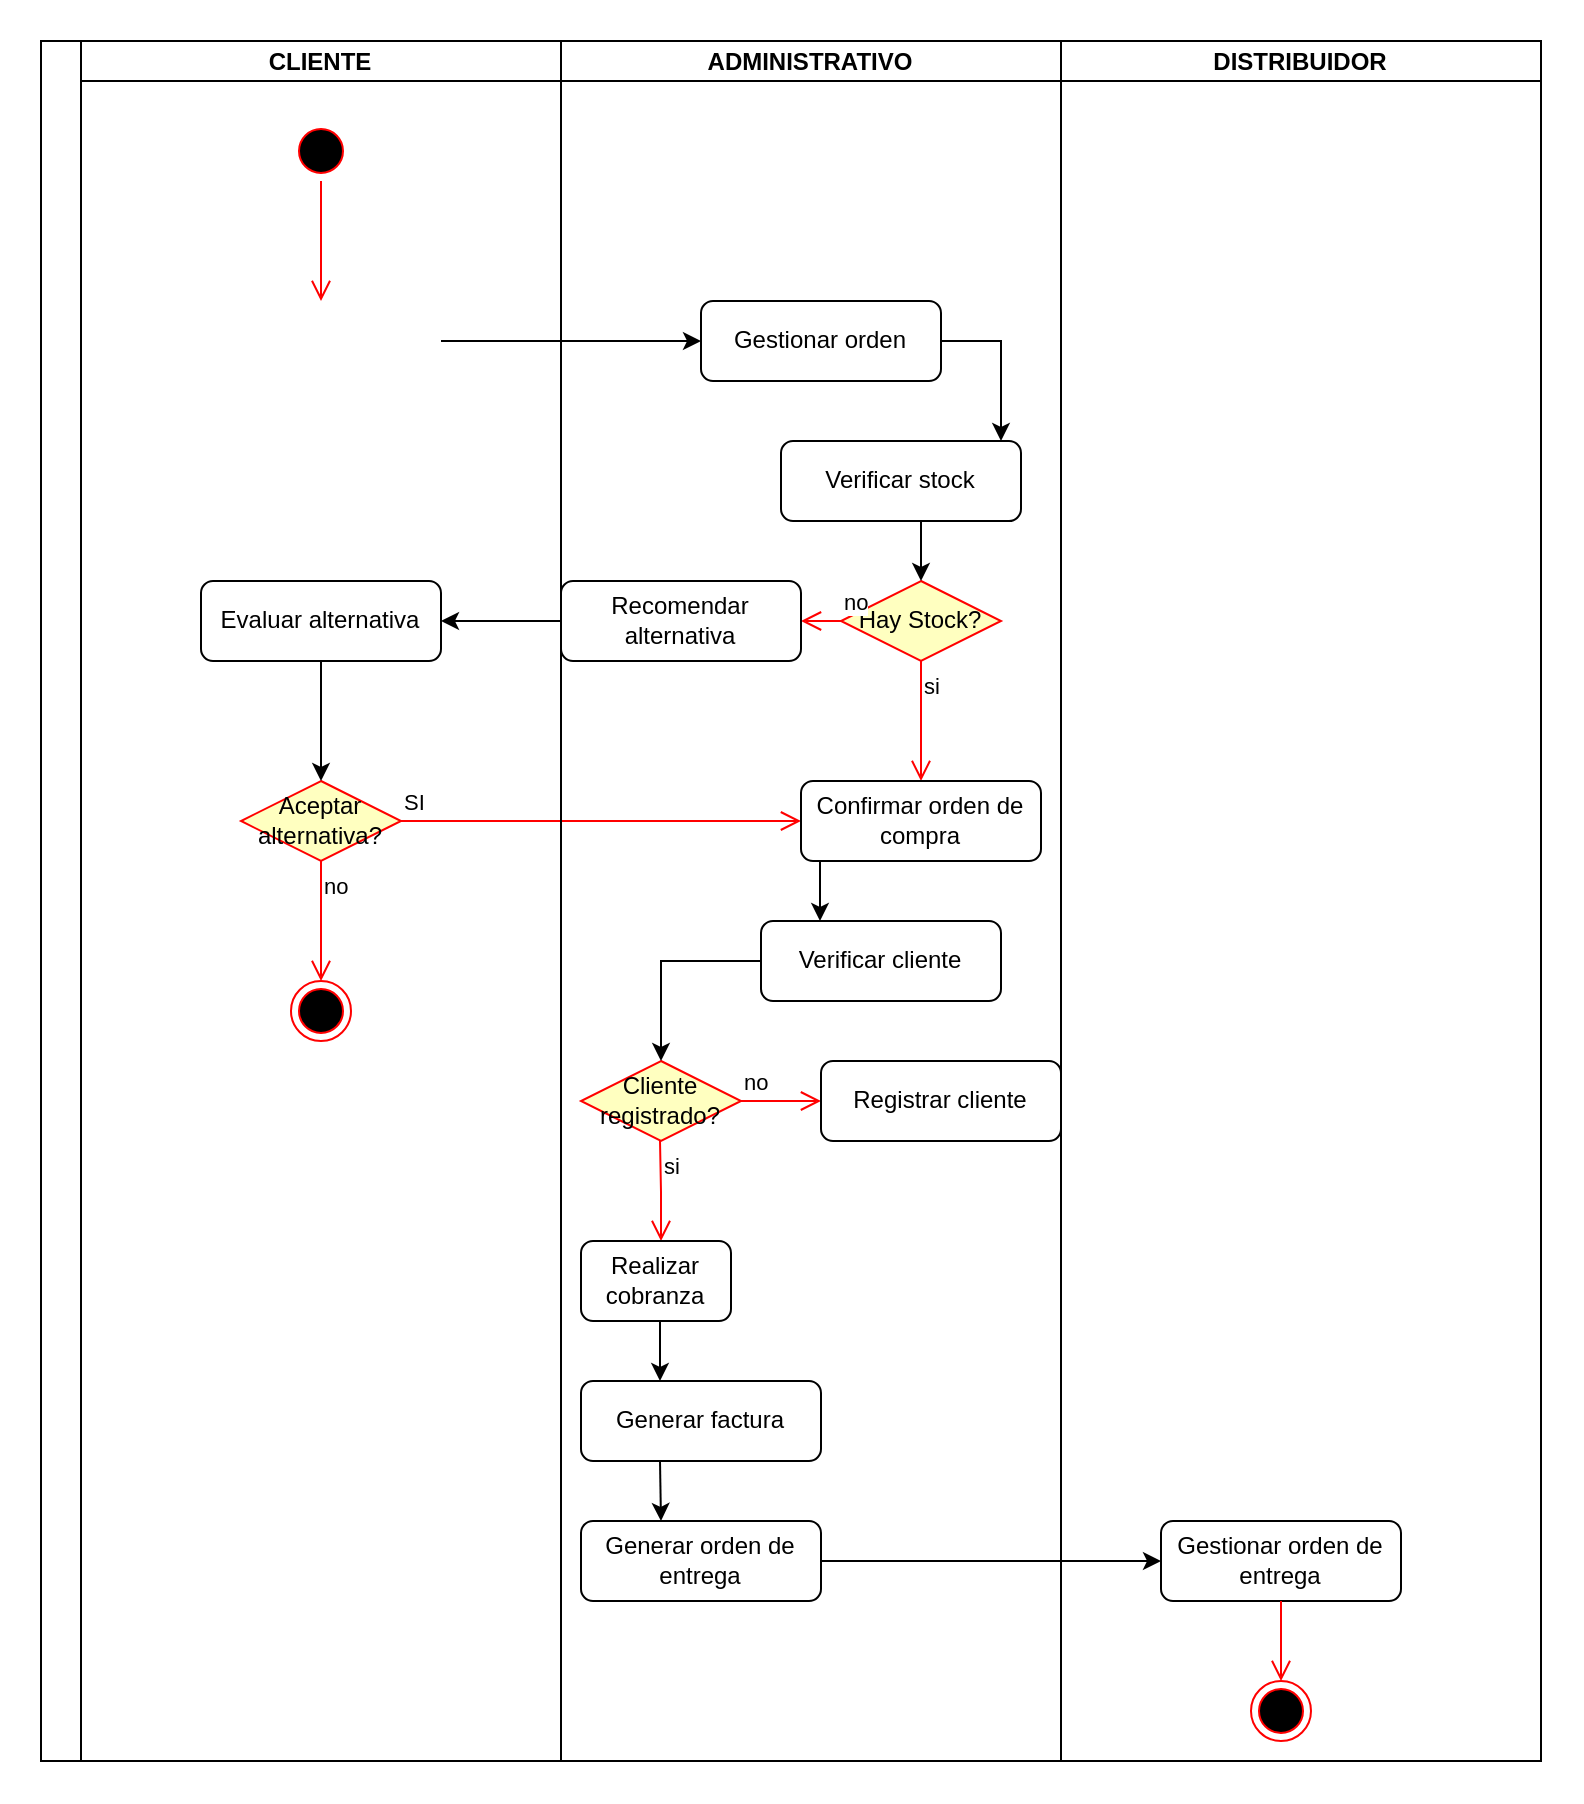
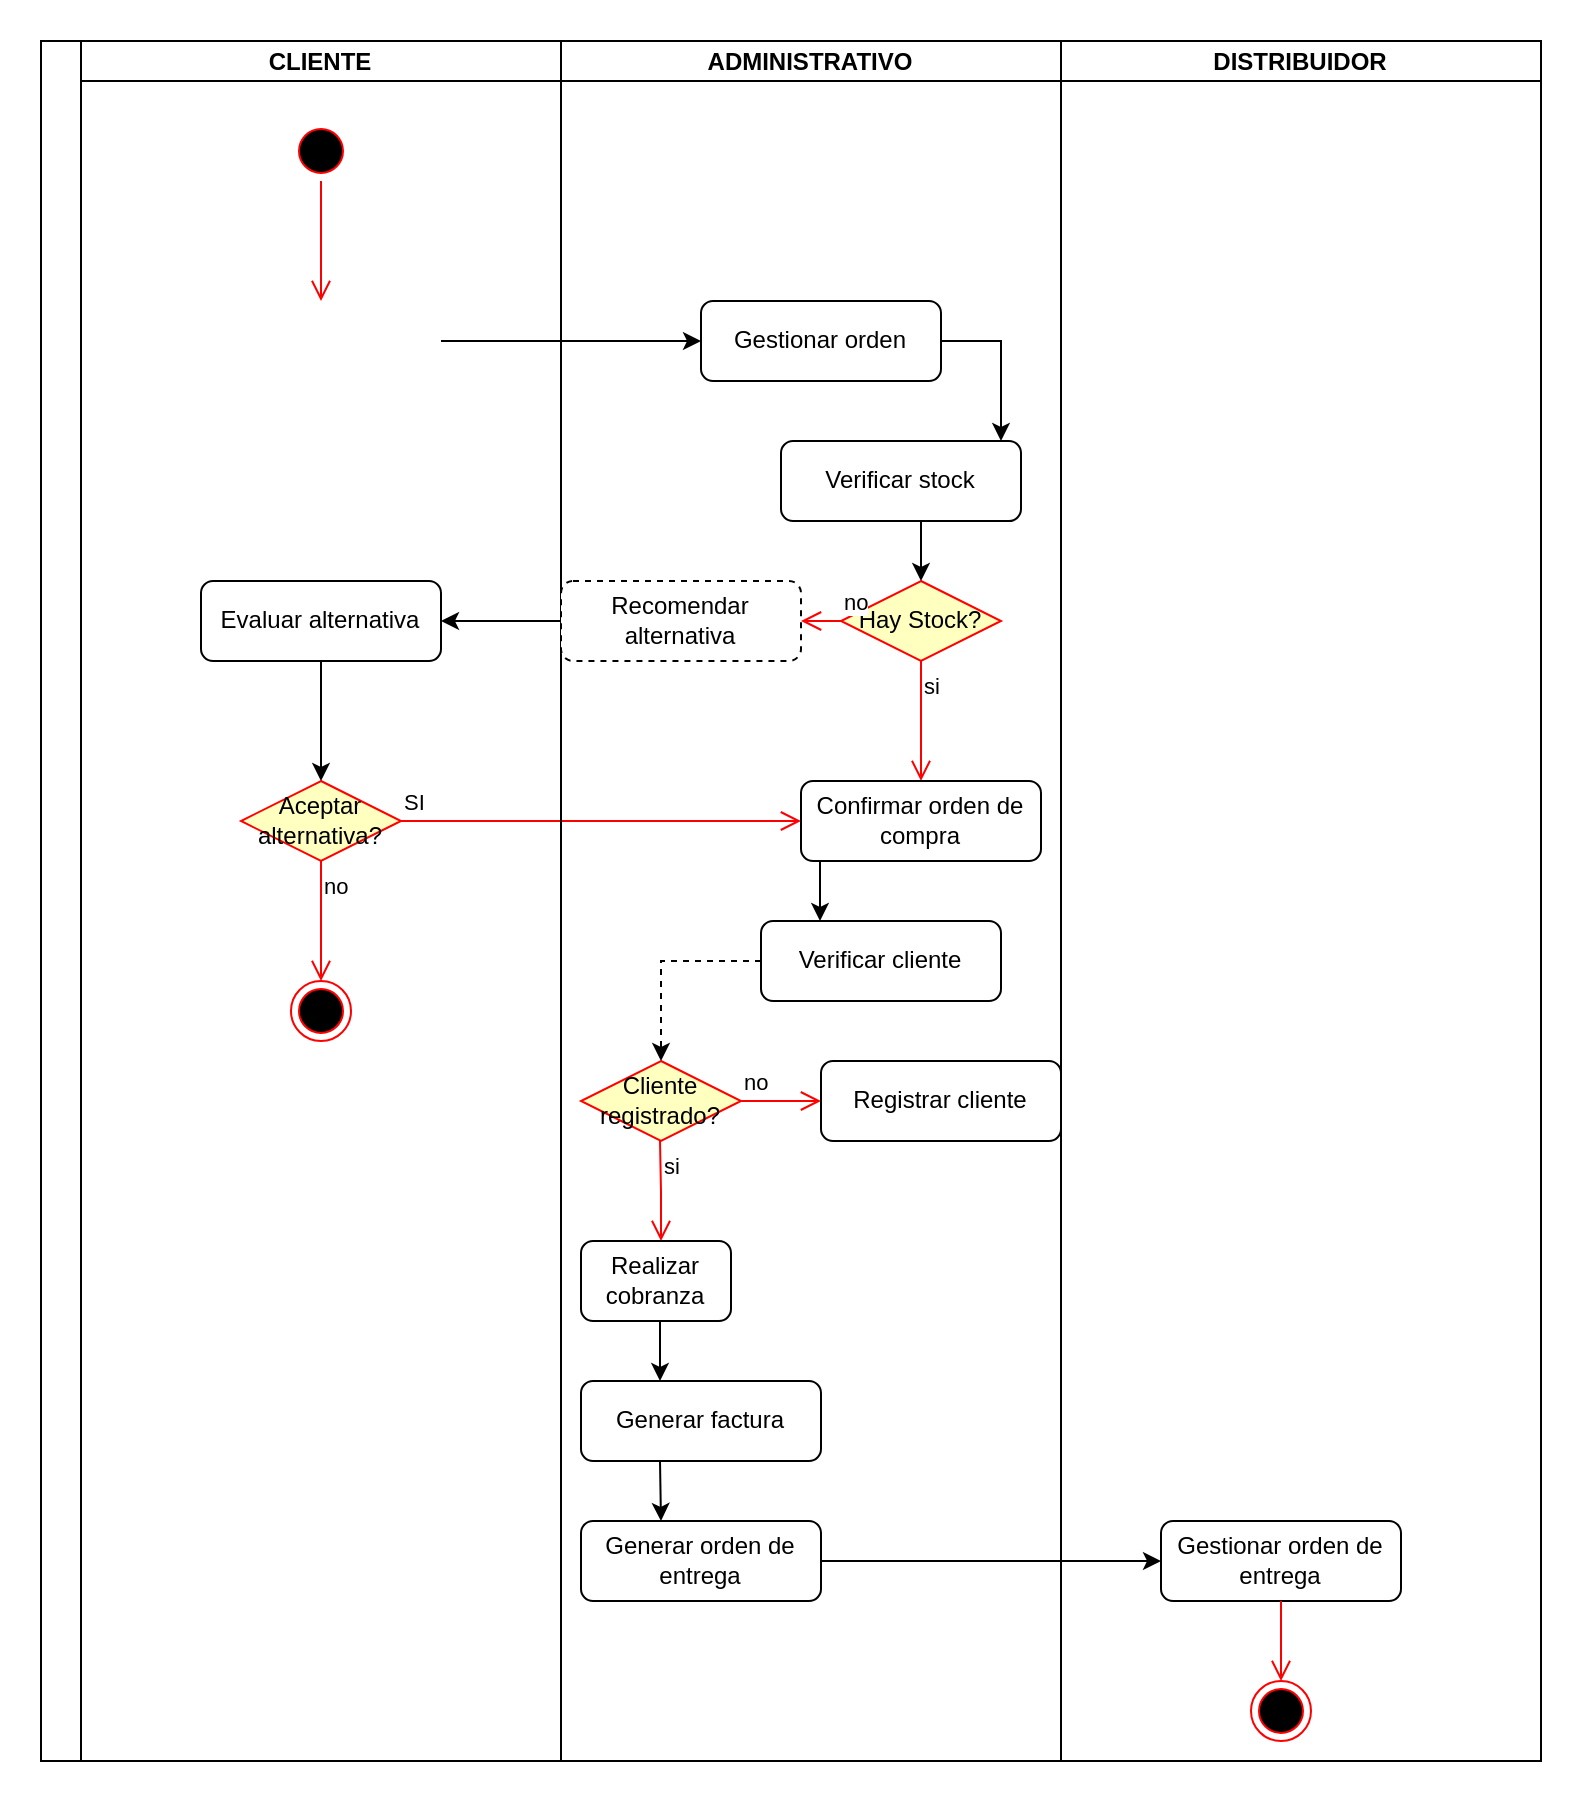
(681, 621) -> (681, 621)
(668, 961) -> (668, 961)
